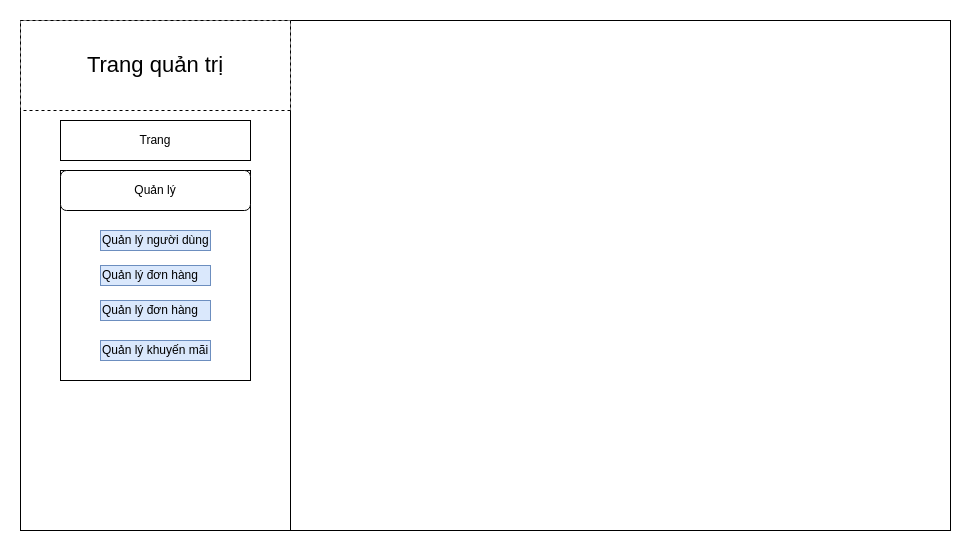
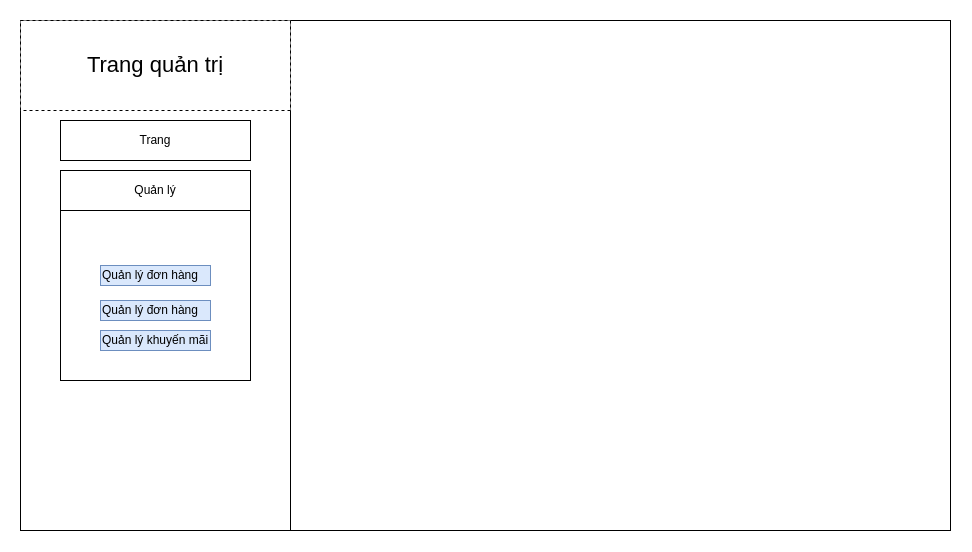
(156, 191) -> (156, 191)
(156, 241) -> none
(156, 351) -> (156, 341)
